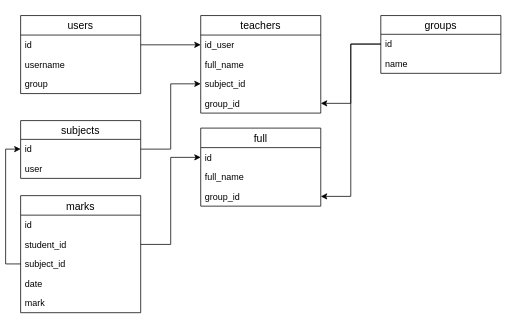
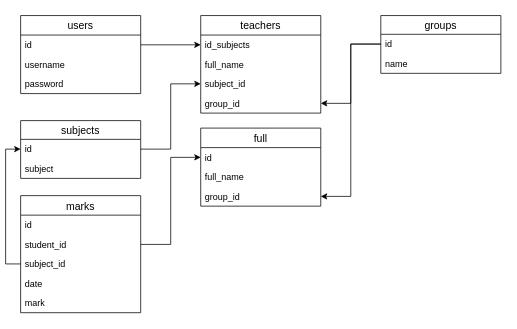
(221, 45) -> (231, 45)
(37, 84) -> (45, 84)
(35, 169) -> (42, 169)
